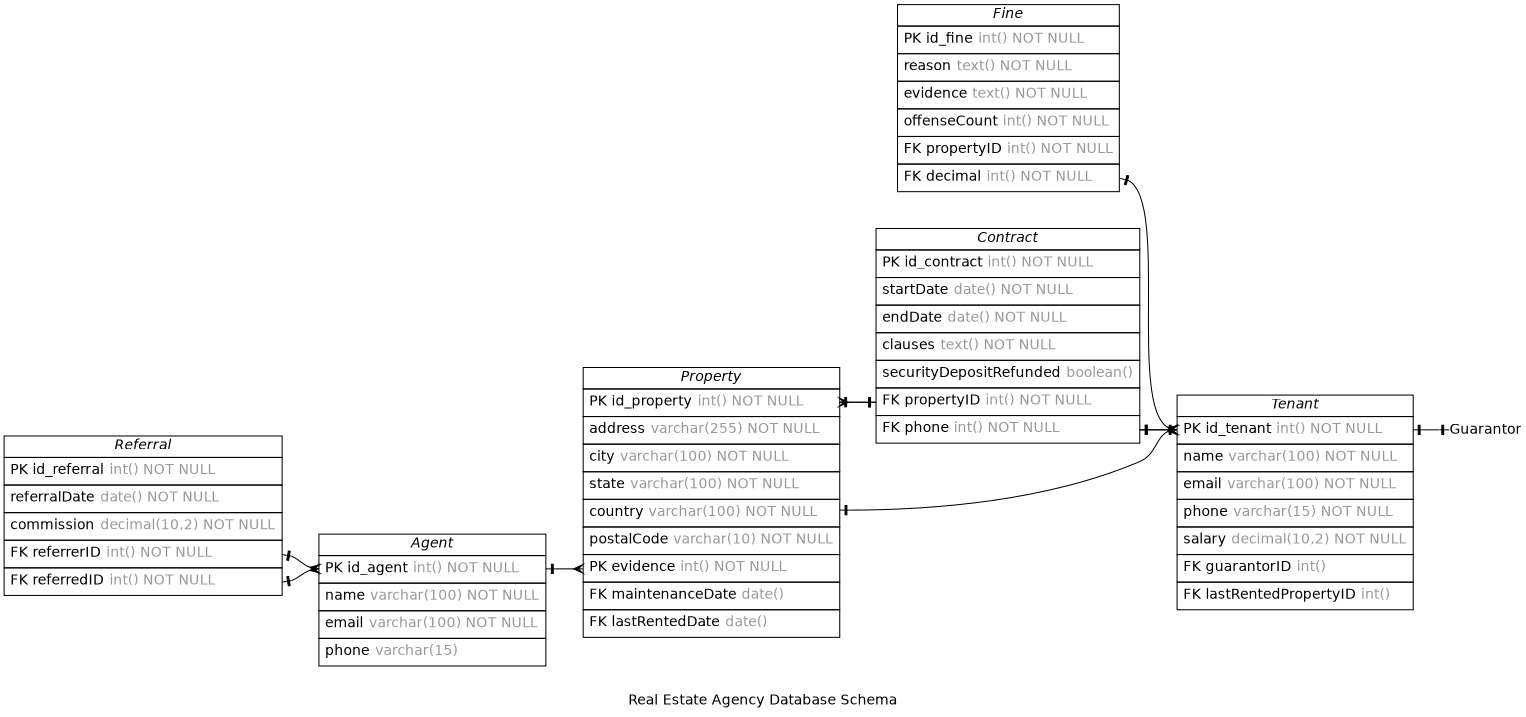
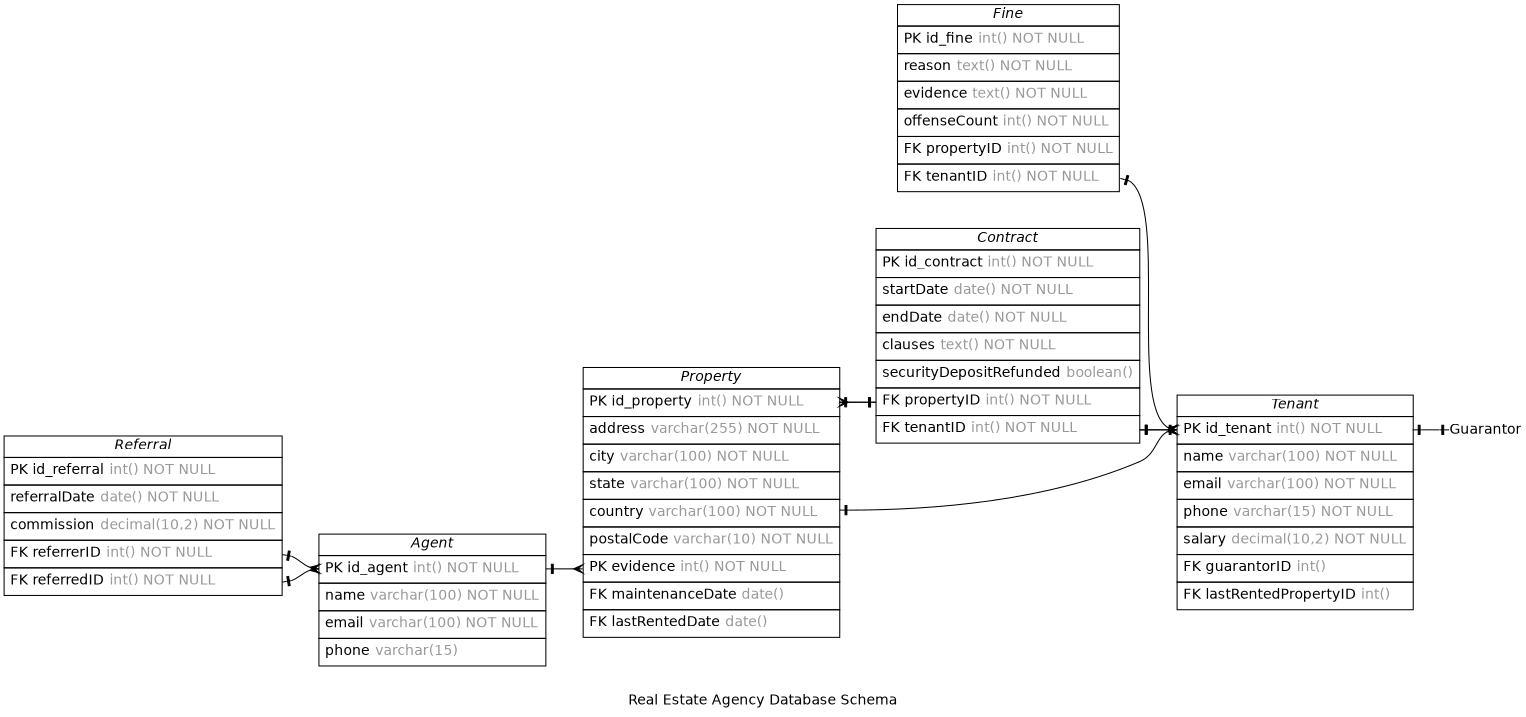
(945, 176) -> (948, 176)
(918, 428) -> (927, 428)
